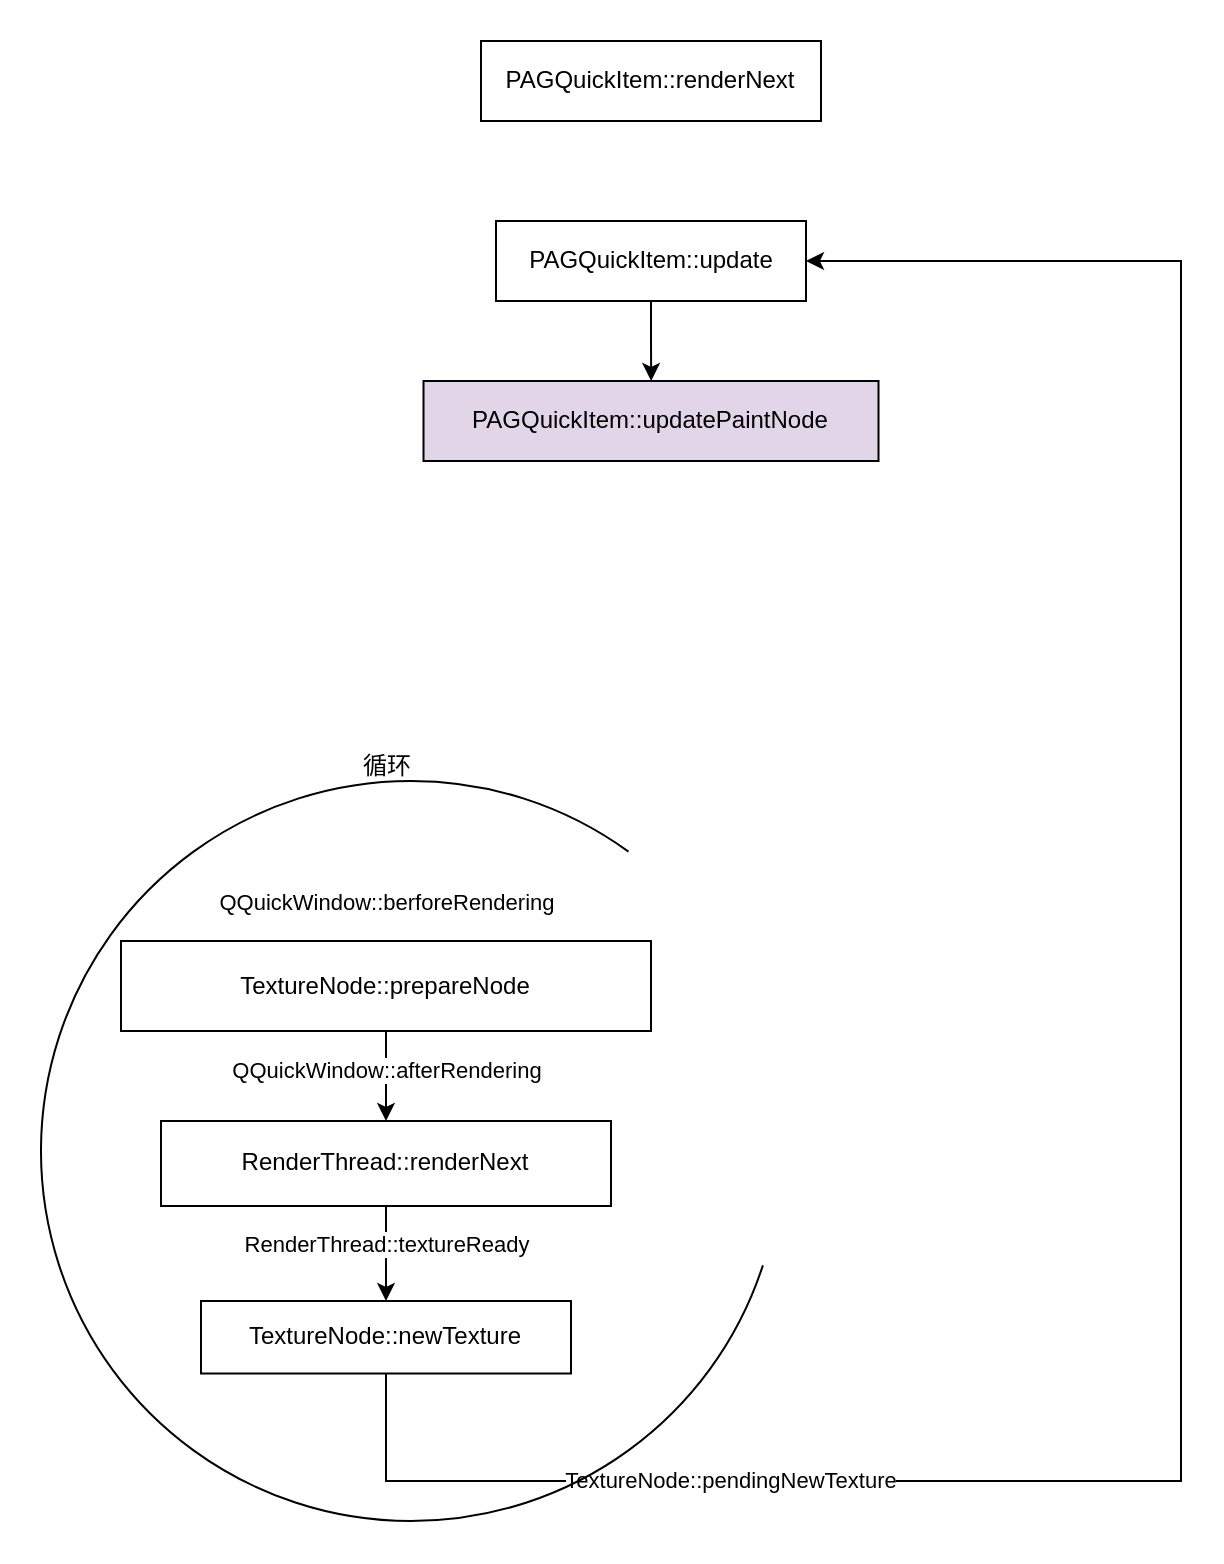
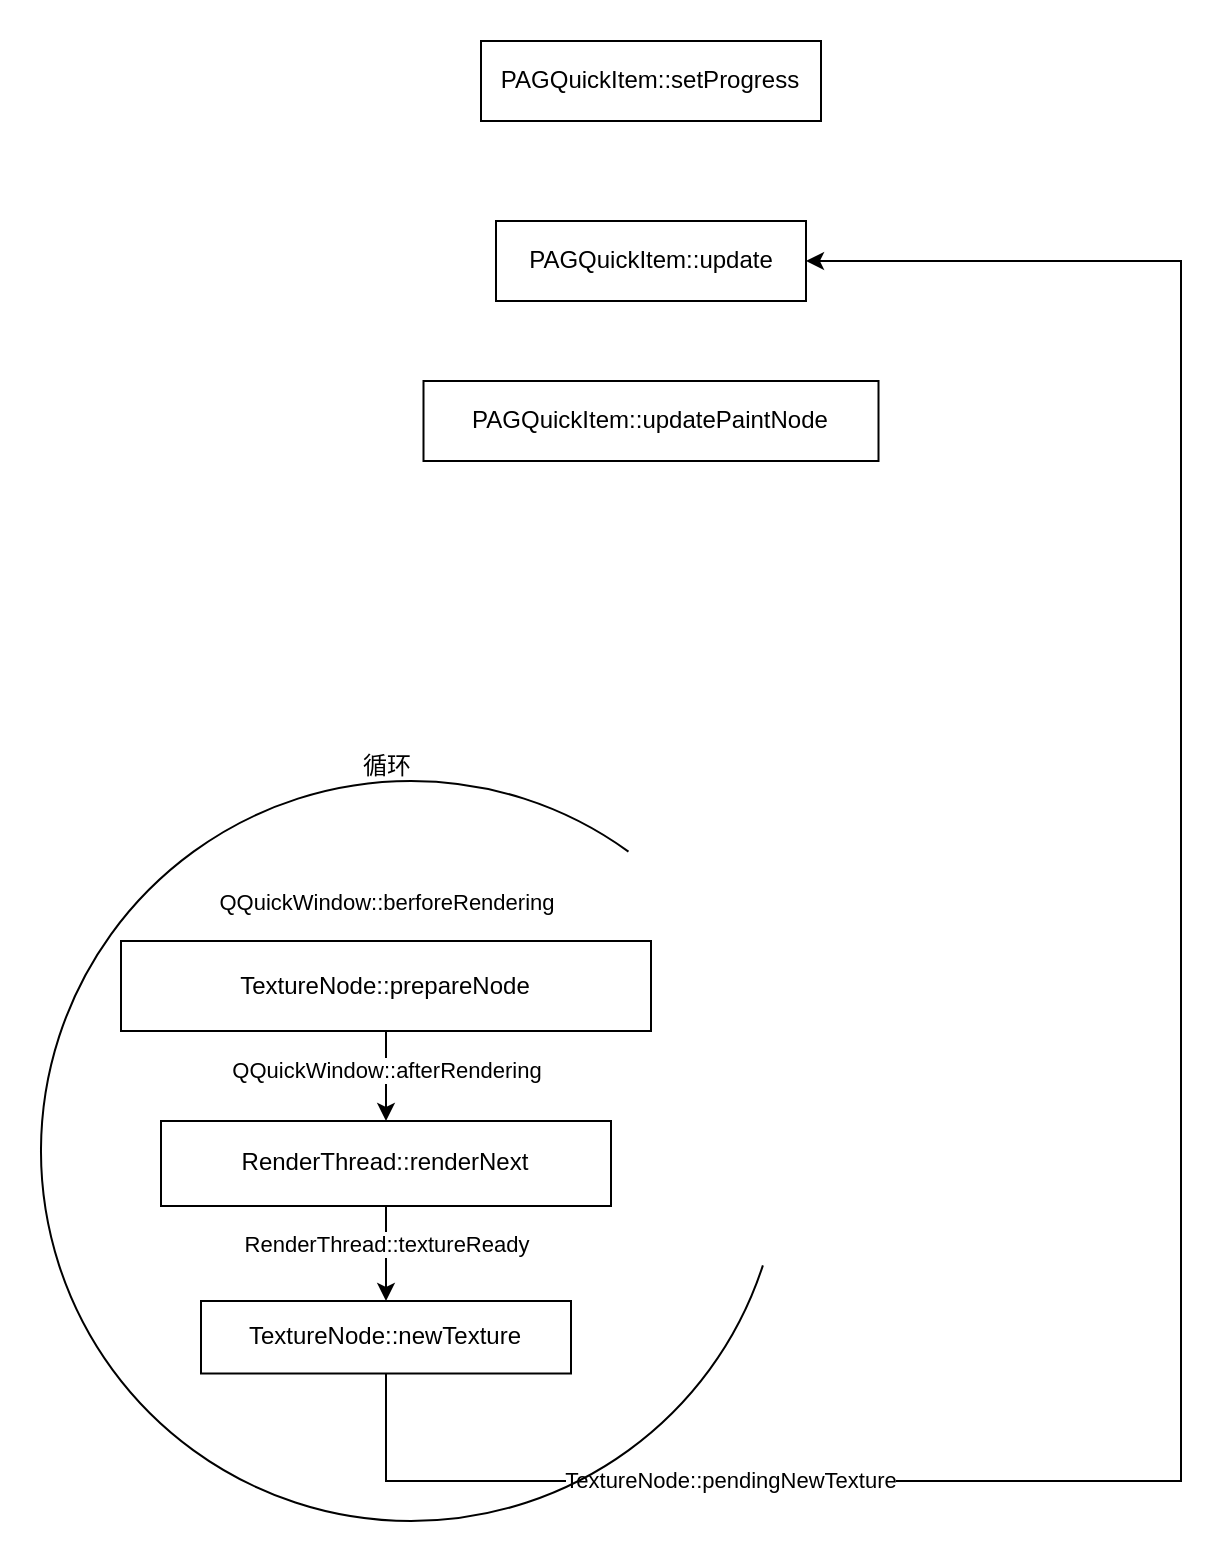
(651, 81) -> (651, 81)
(651, 334) -> none
(651, 421) -> (651, 421)
